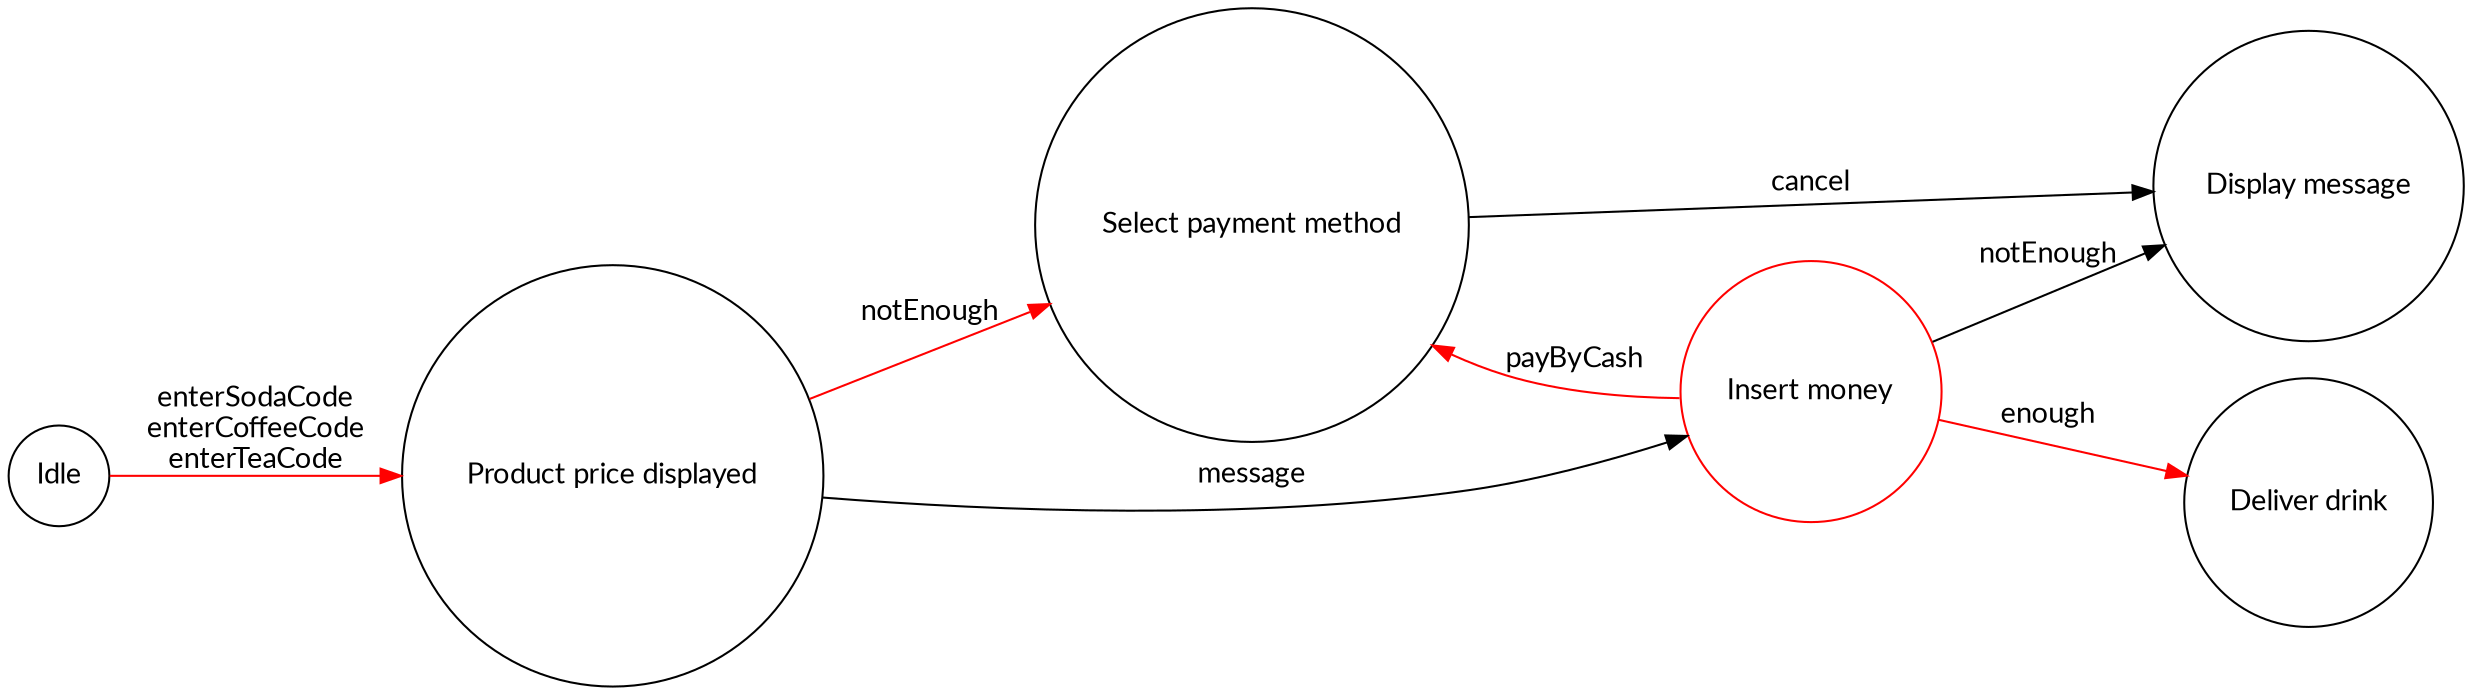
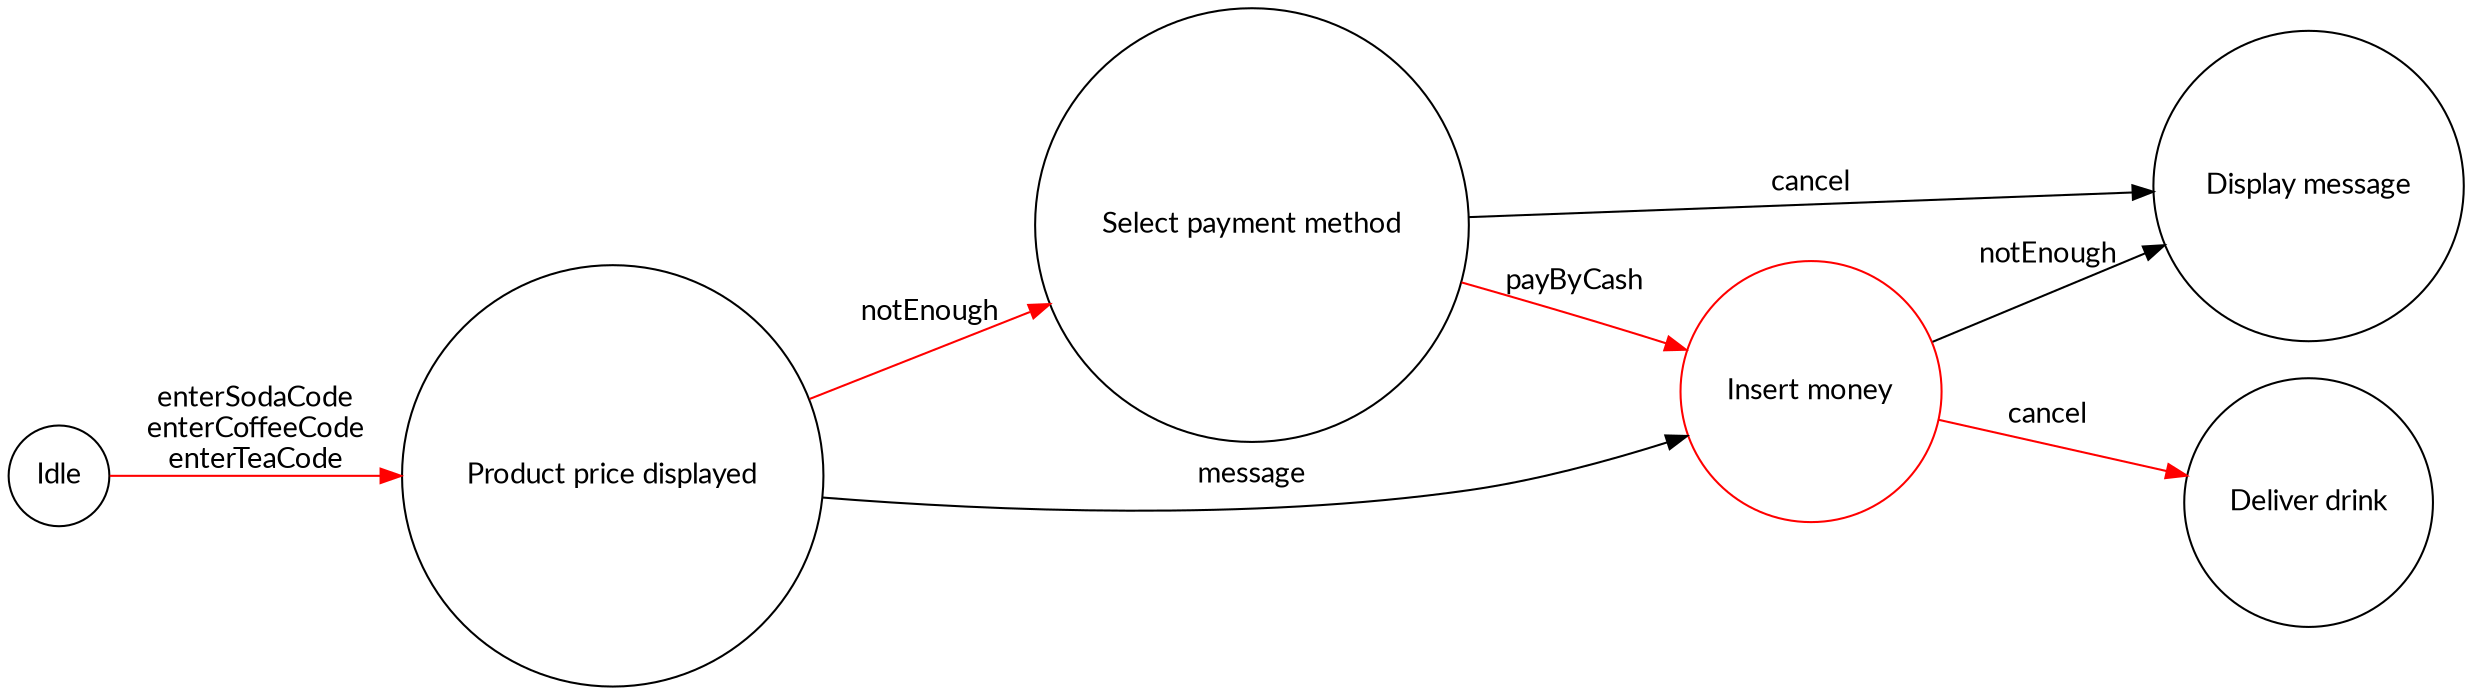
(1563, 388) -> (1564, 312)
(2048, 415) -> (2048, 415)
